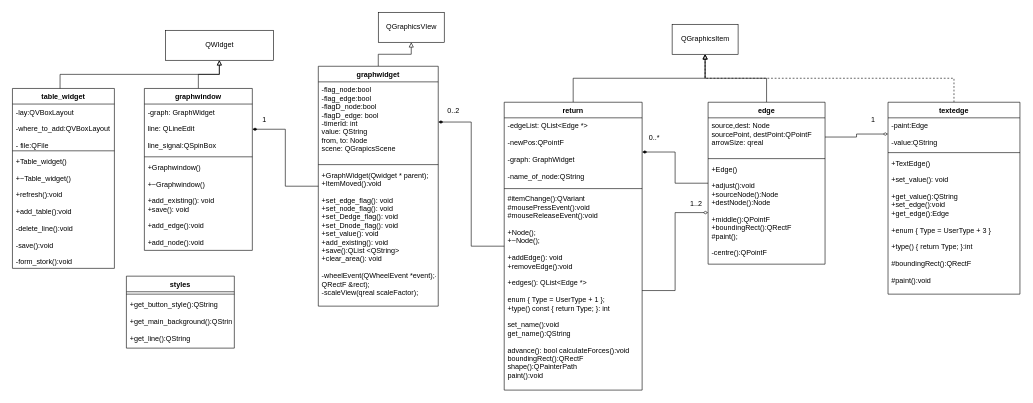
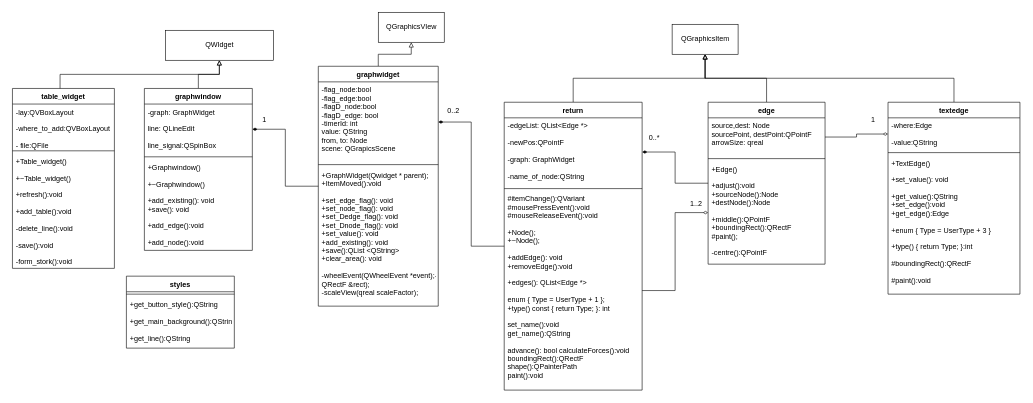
(873, 78) -> (873, 78)
(912, 126) -> (913, 126)
